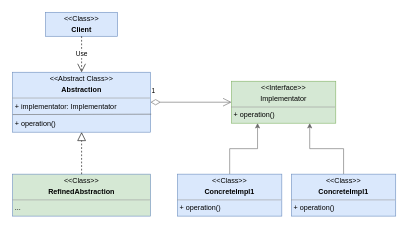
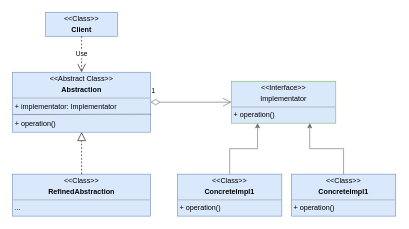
(284, 102) -> (284, 102)
(81, 195) -> (81, 195)
